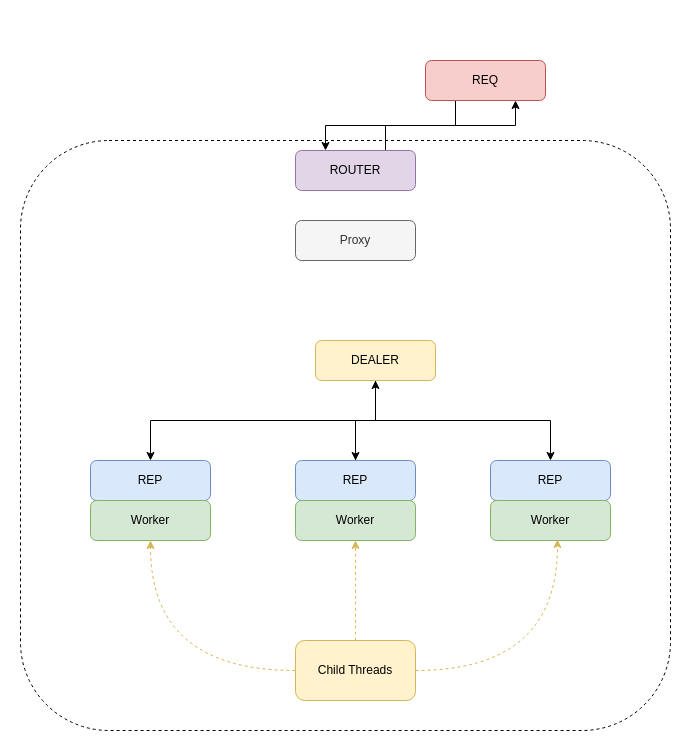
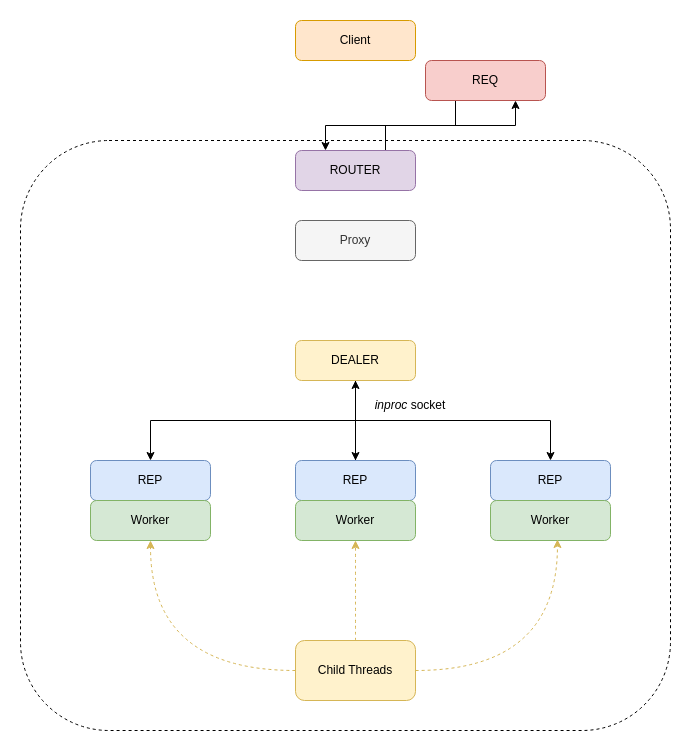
none -> (356, 41)
(376, 361) -> (356, 361)
none -> (411, 406)
